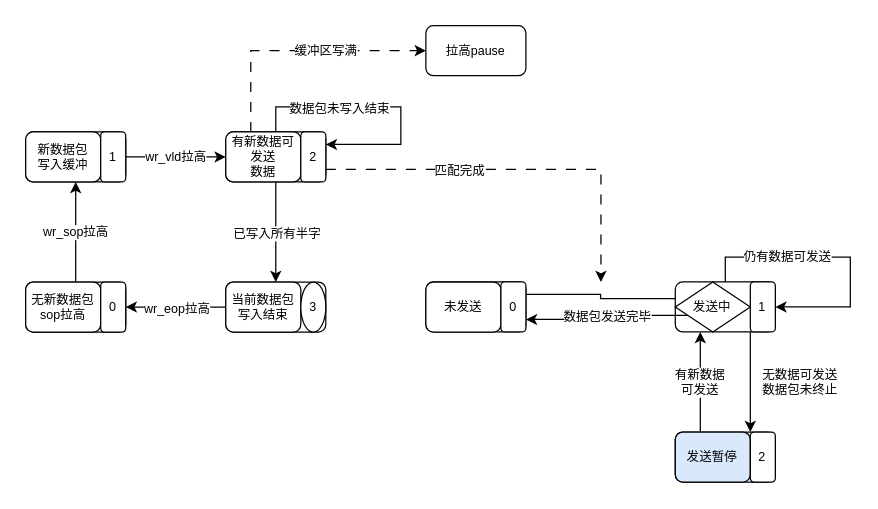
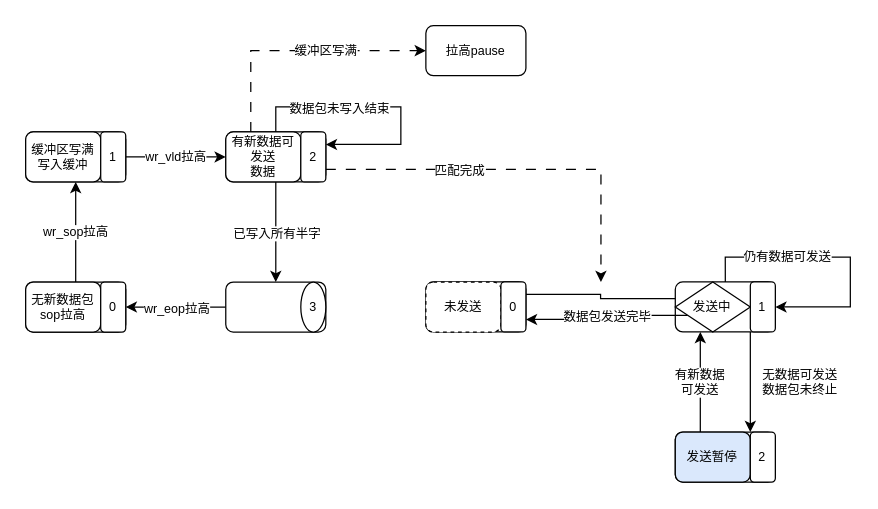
(63, 157) -> (63, 157)
(263, 307) -> none
(463, 307) -> (463, 307)
